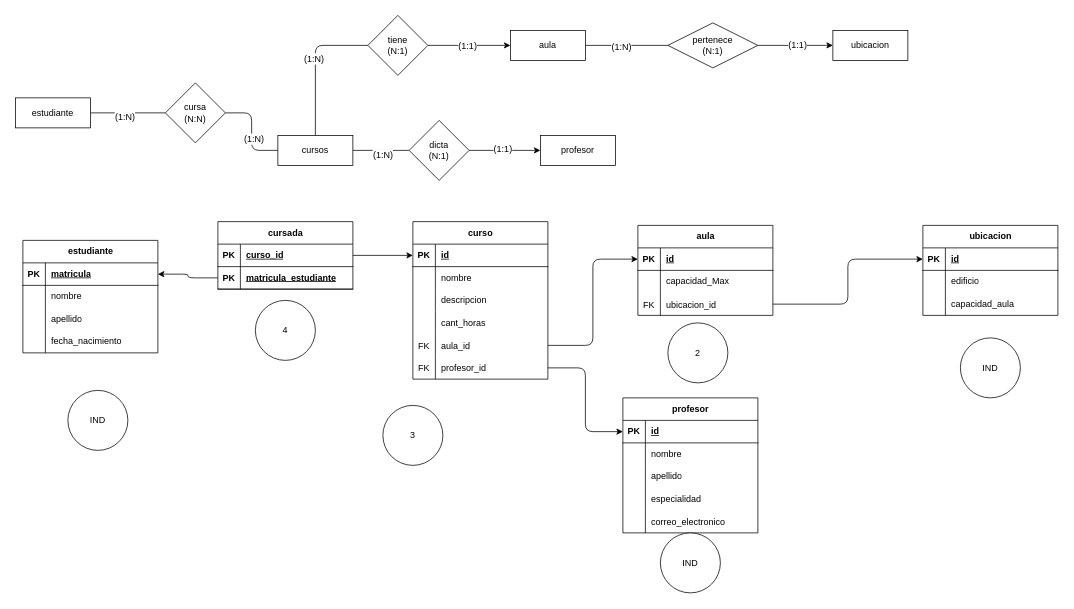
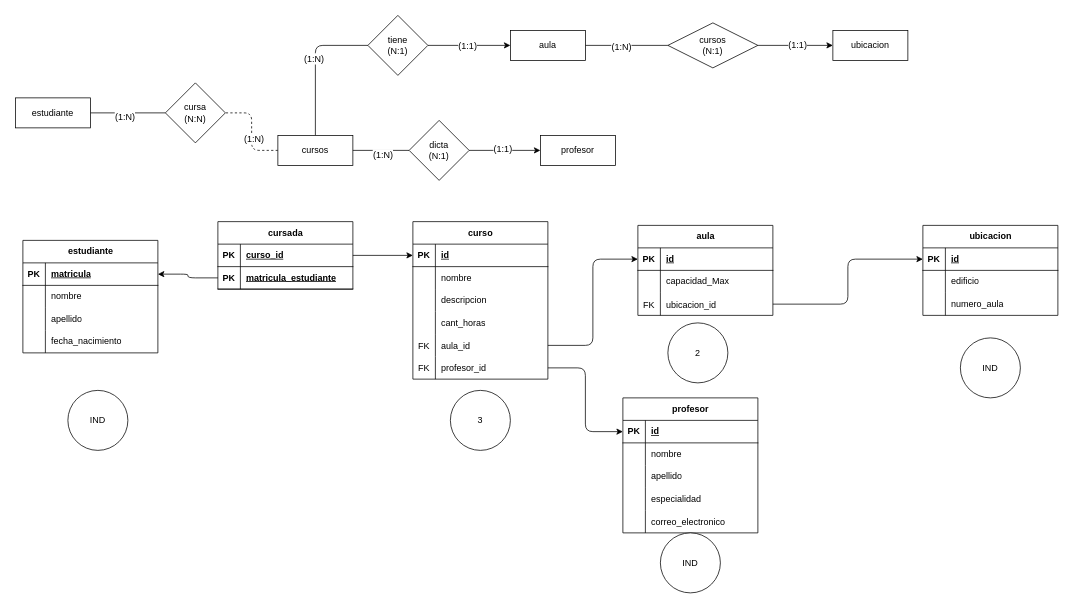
(713, 45) -> (713, 45)
(247, 113) -> (247, 113)
(984, 304) -> (978, 304)
(285, 330) -> none
(413, 435) -> (480, 420)
